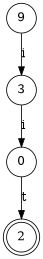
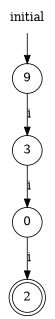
none -> (27, 18)
(24, 198) -> (29, 258)
